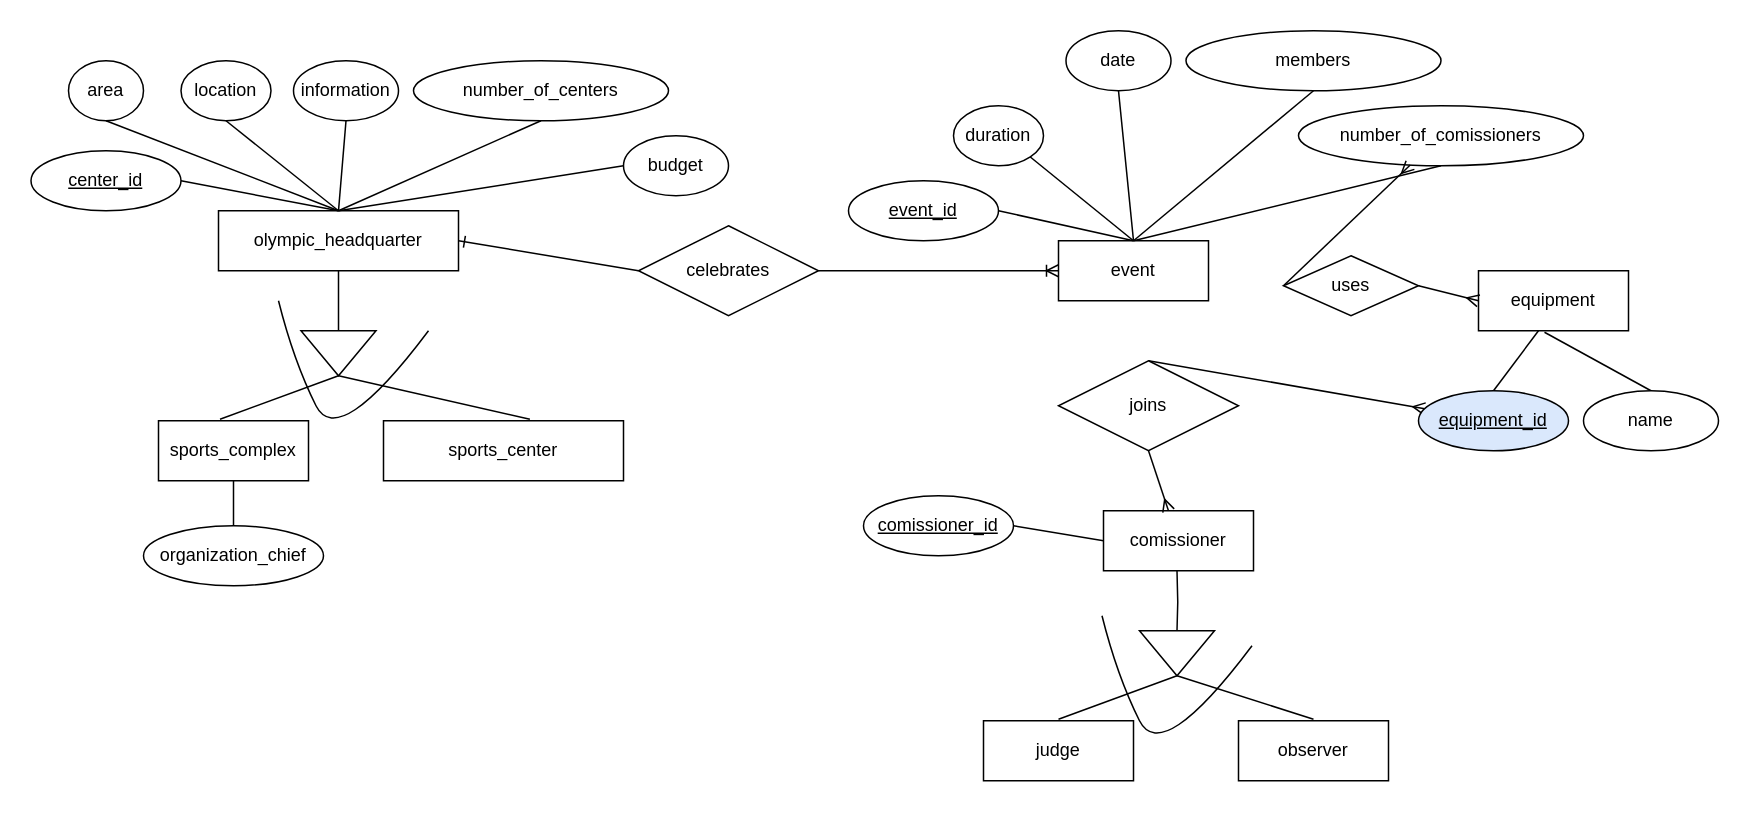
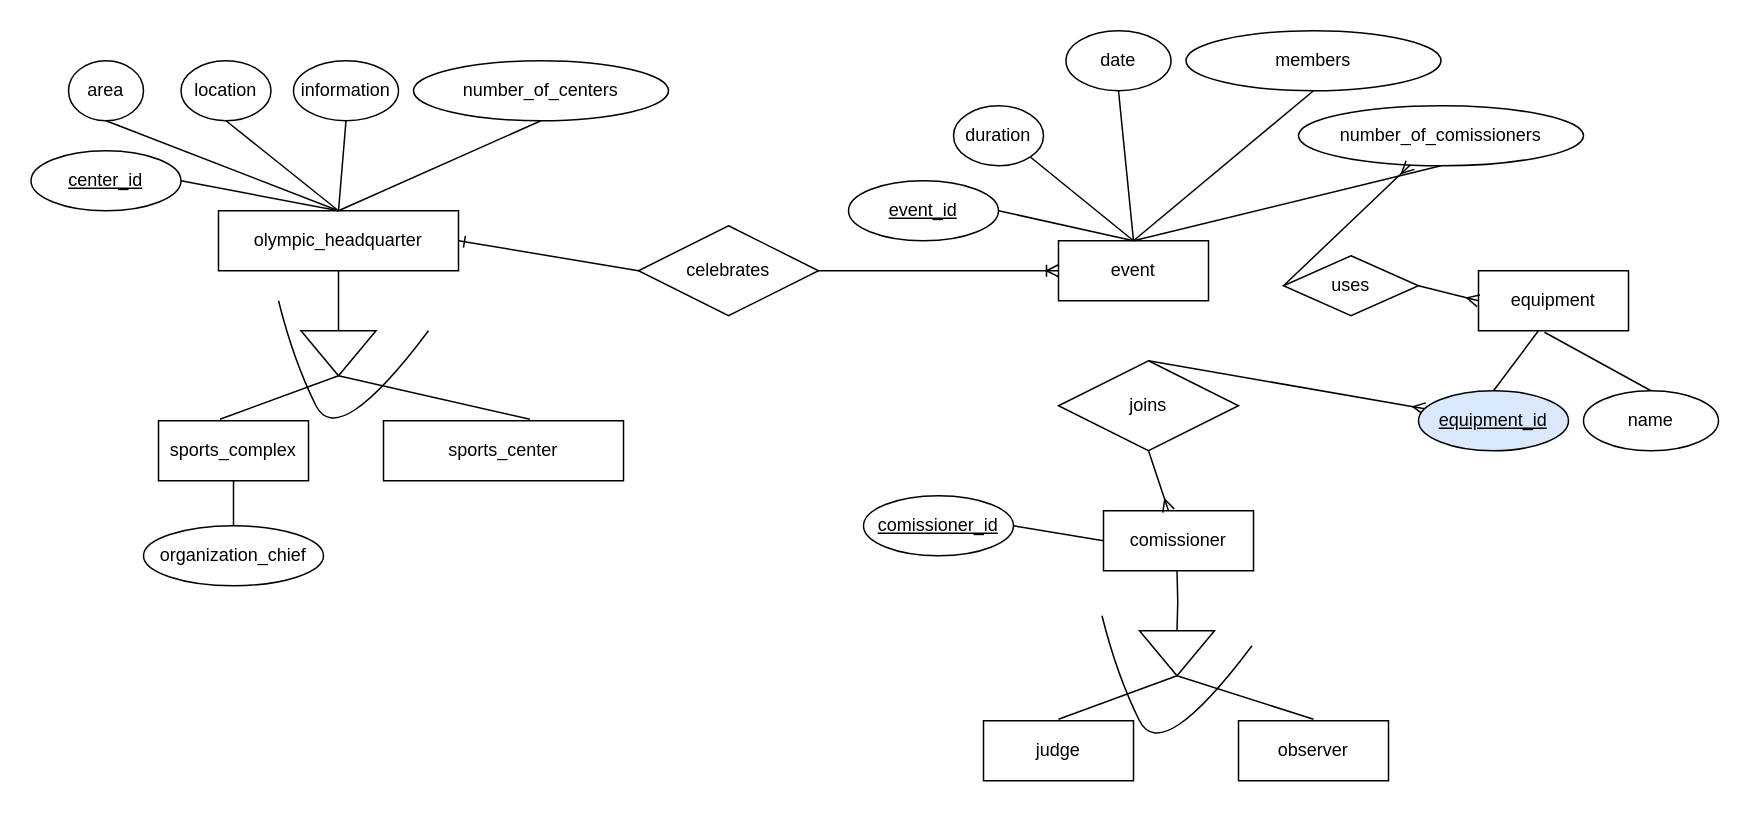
(676, 166) -> none
(483, 188) -> none
